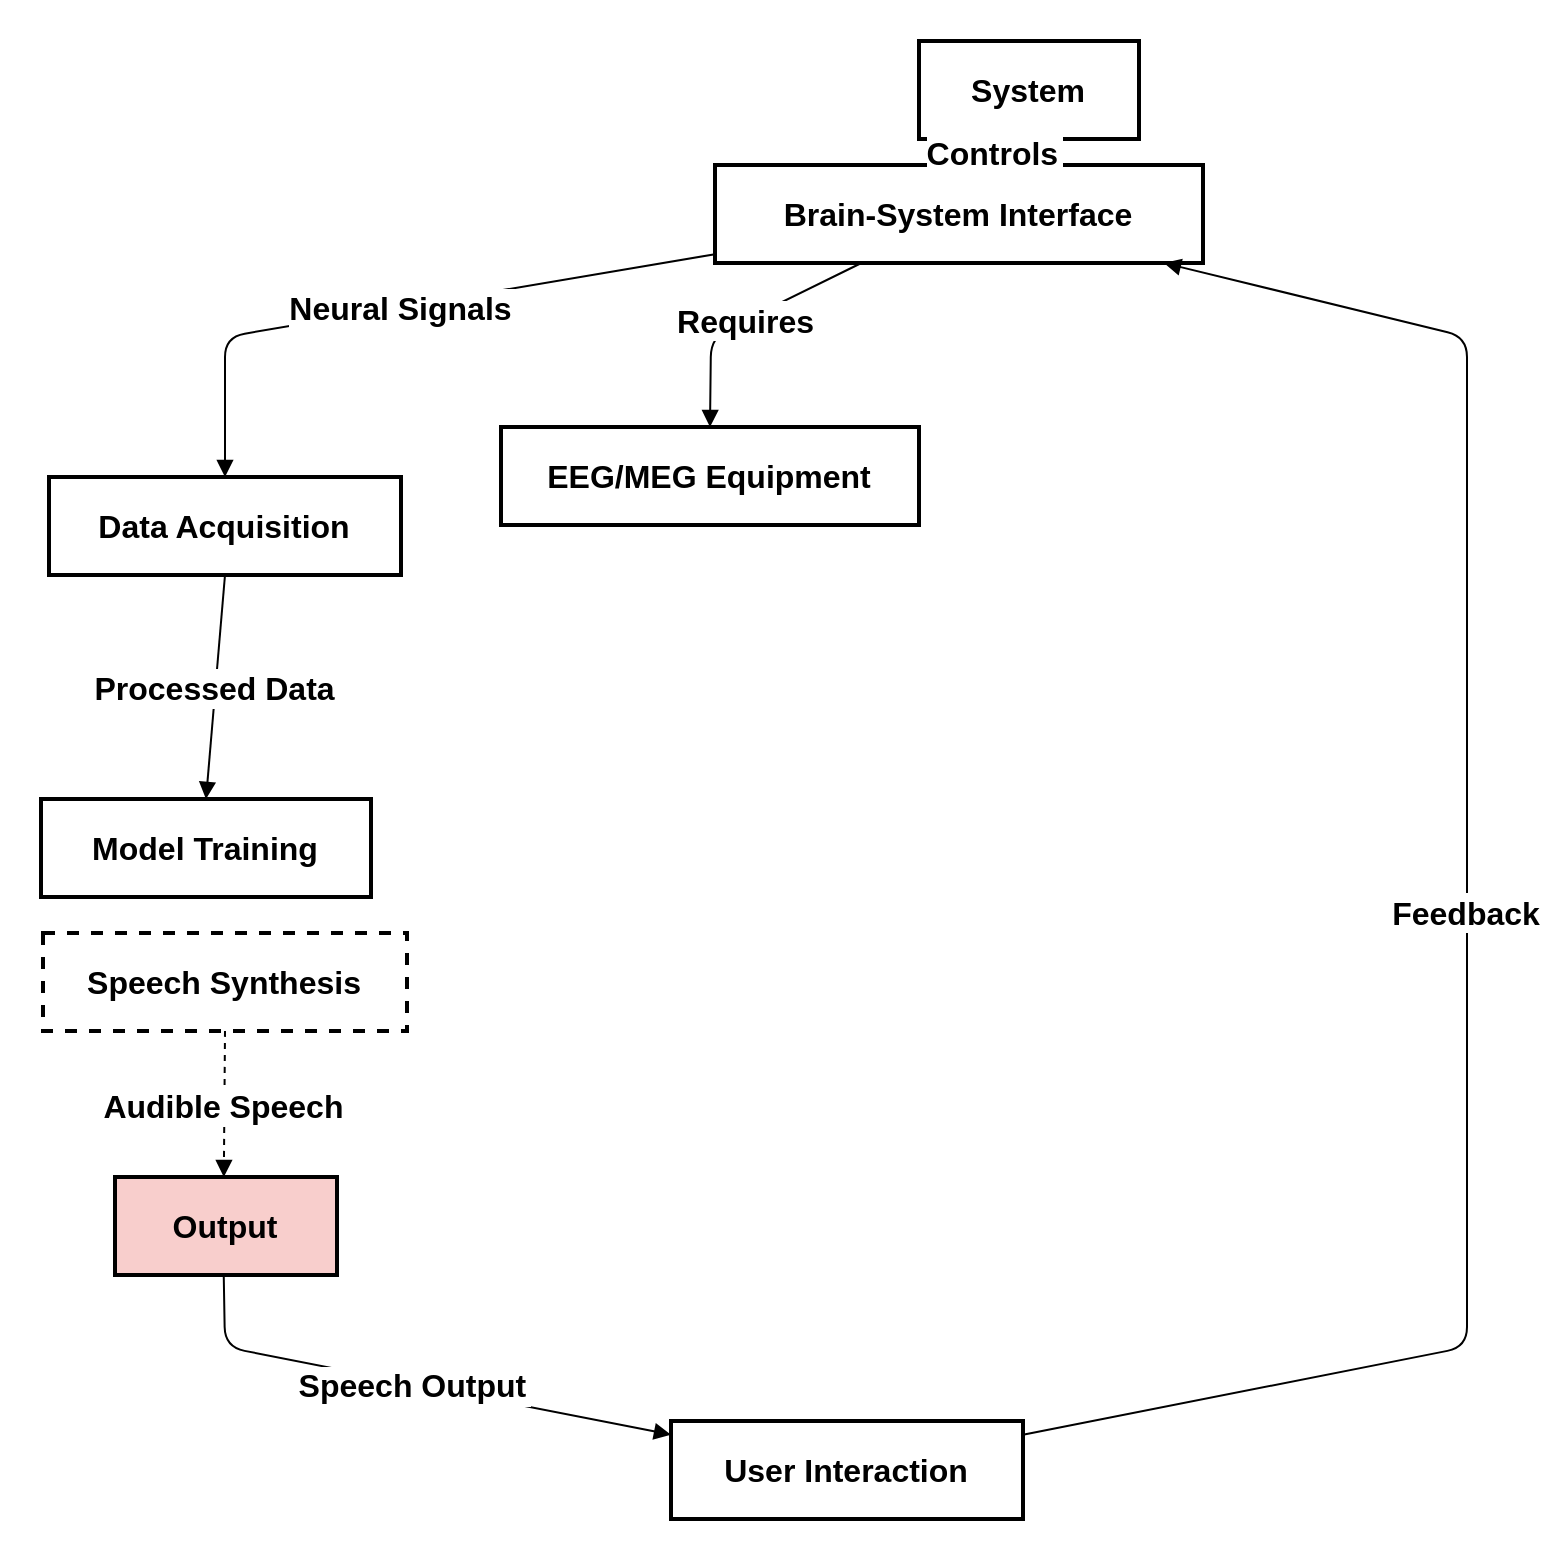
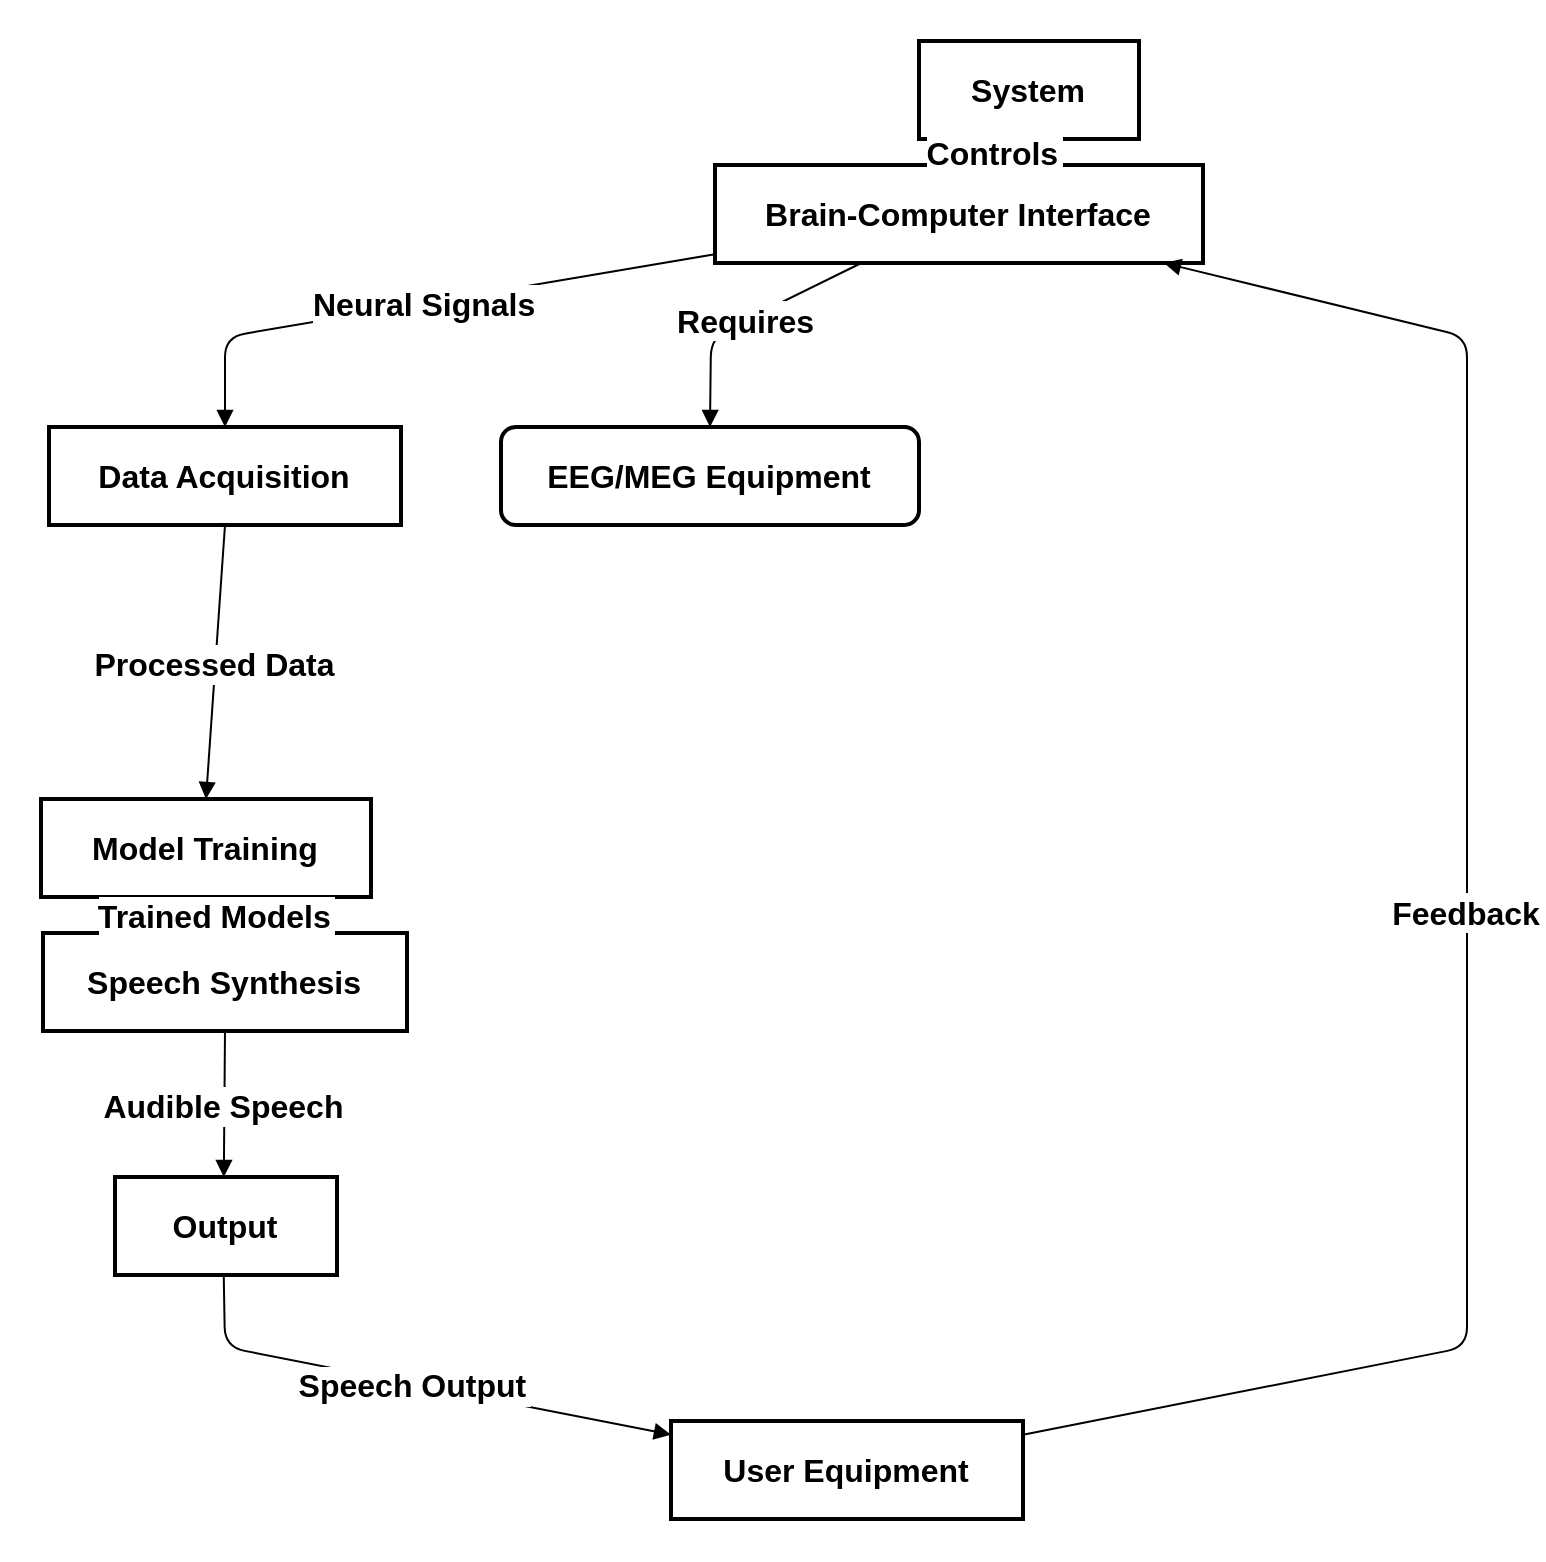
(959, 215) -> (959, 215)
(710, 476) -> (710, 476)
(225, 526) -> (225, 476)
none -> (208, 900)
(225, 982) -> (225, 982)
(225, 1060) -> (225, 1060)
(226, 1226) -> (226, 1226)
(847, 1471) -> (847, 1471)
